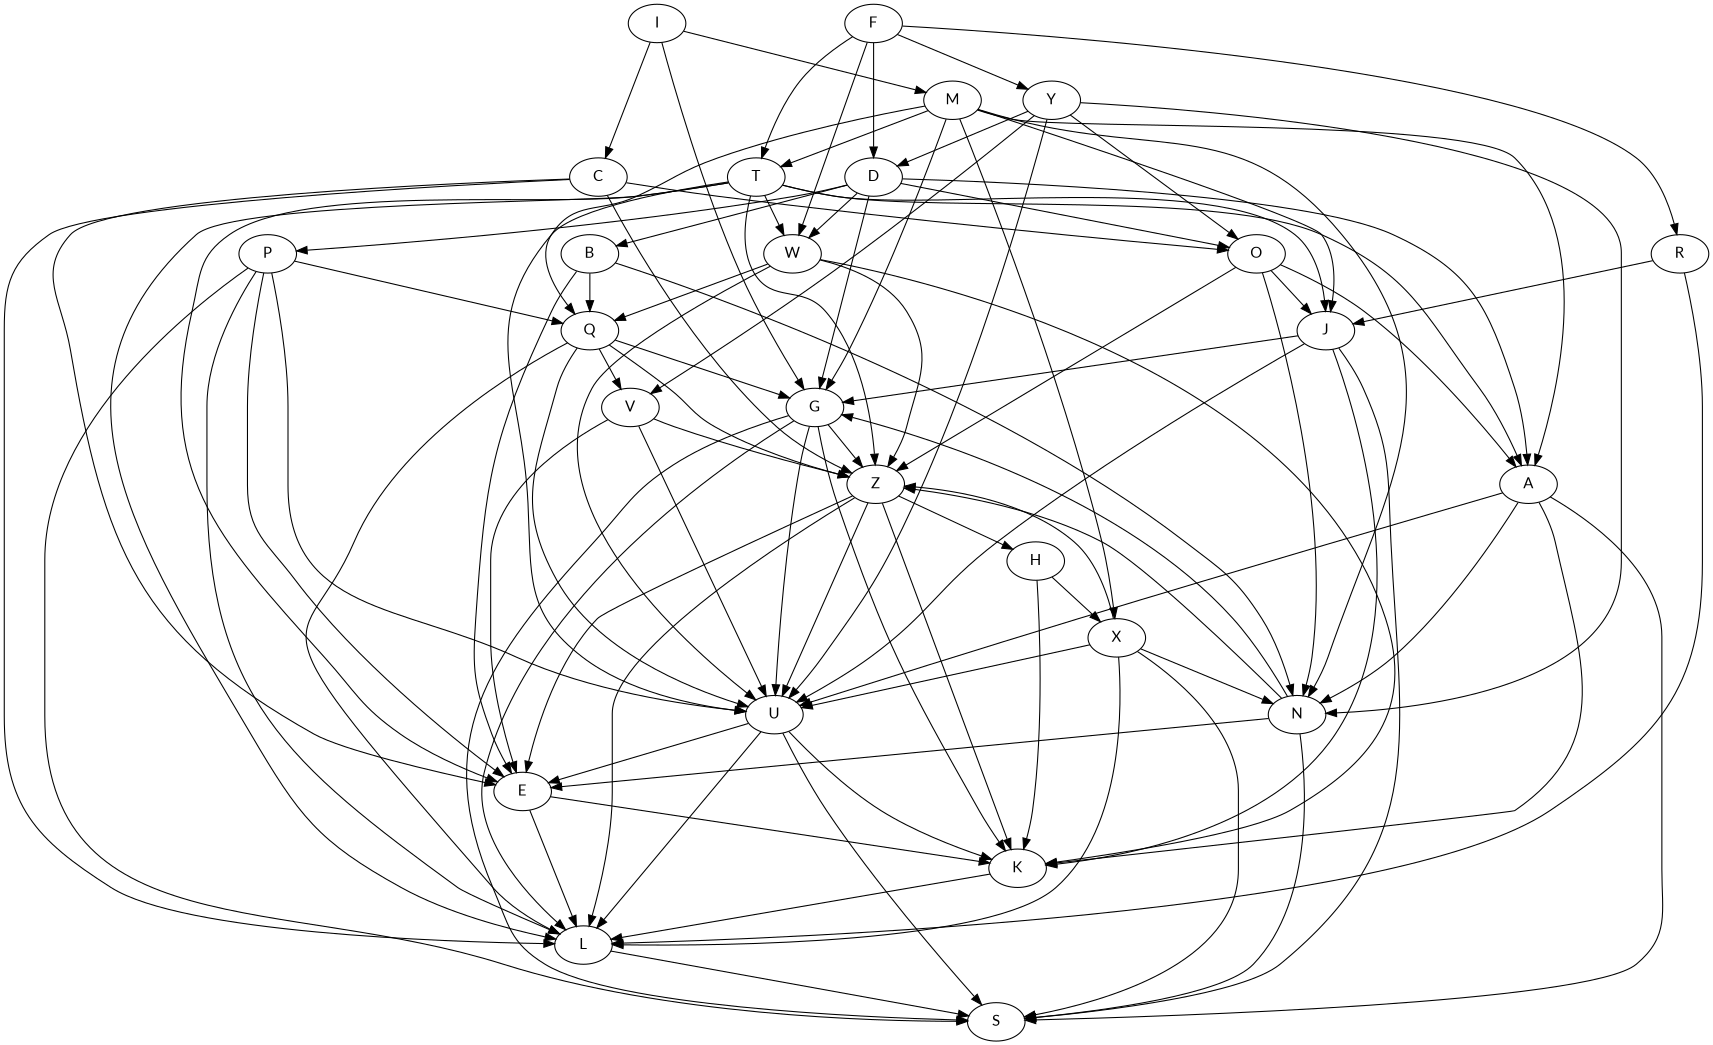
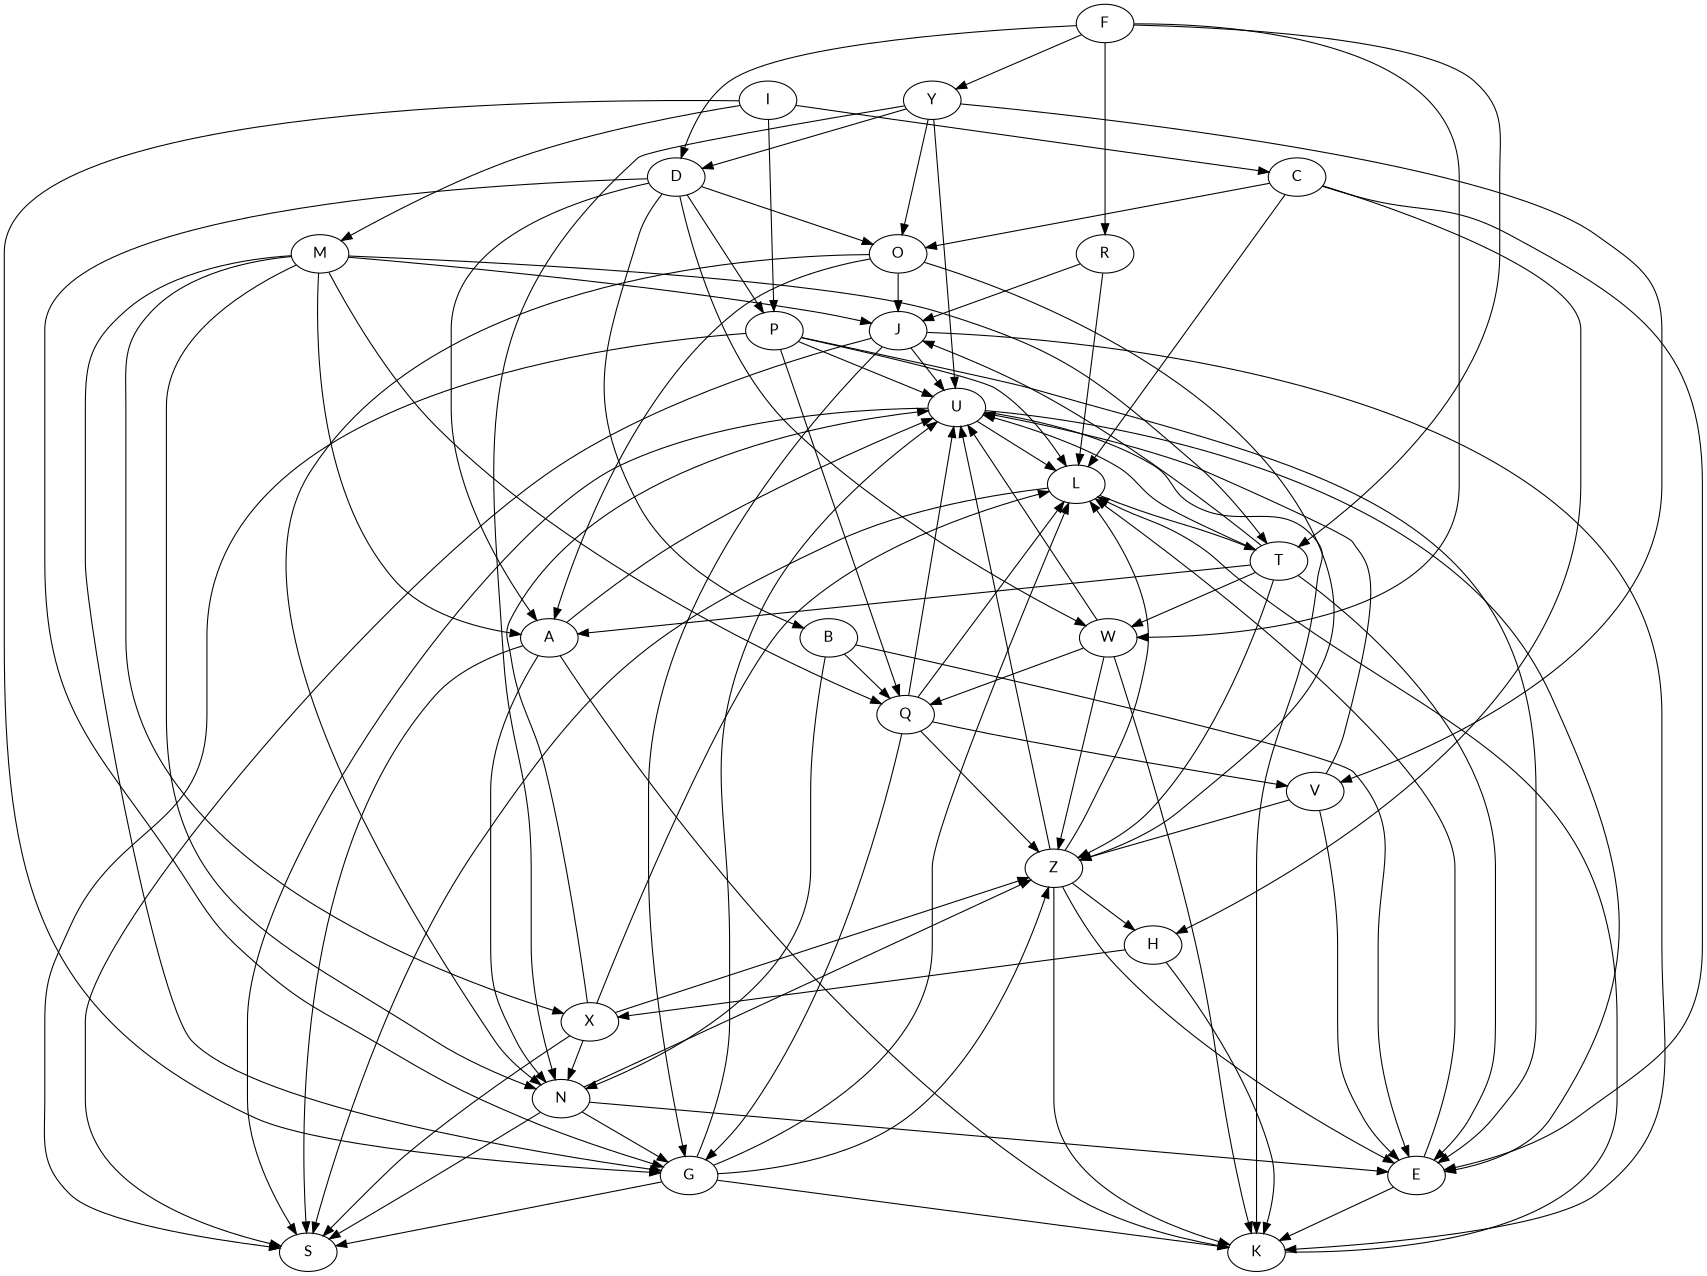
none -> (771, 201)
(706, 349) -> (1568, 565)
(116, 369) -> (1172, 521)
